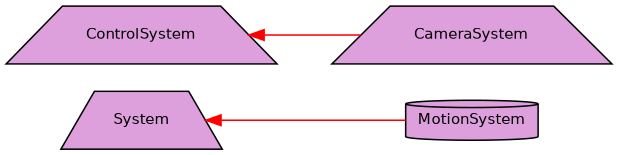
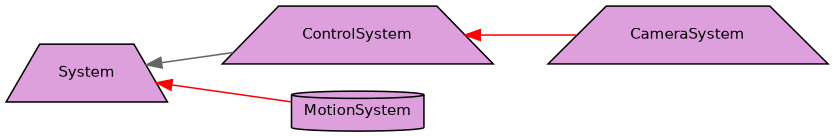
none -> (198, 58)
